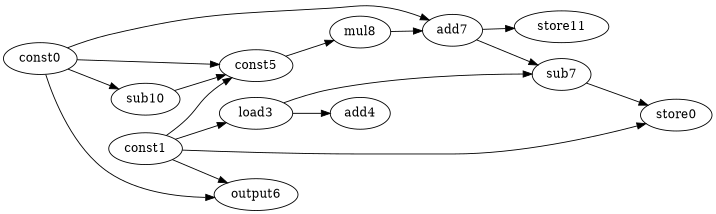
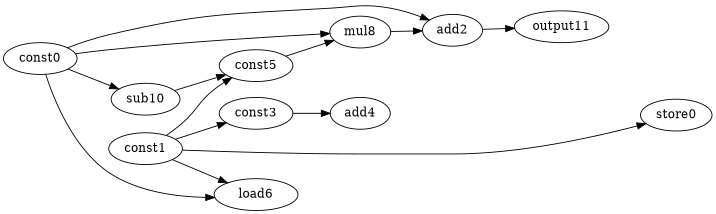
(562, 27) -> (562, 27)
(453, 30) -> (453, 30)
(144, 62) -> (198, 42)
(562, 74) -> none
(256, 113) -> (256, 113)
(256, 195) -> (256, 195)
